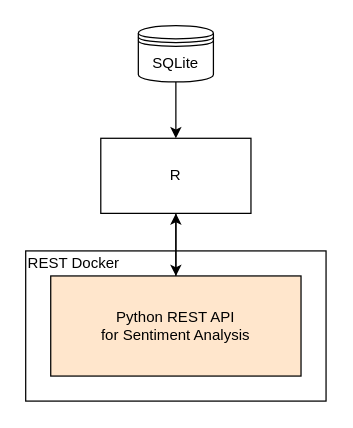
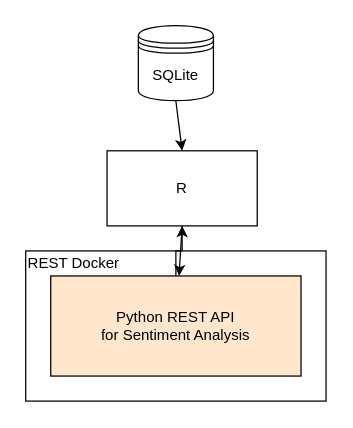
(176, 54) -> (176, 63)
(176, 176) -> (182, 188)
